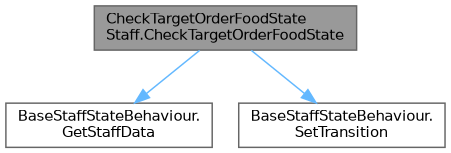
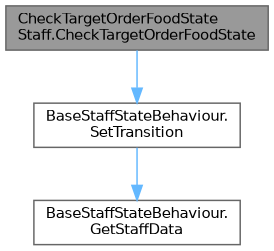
(173, 72) -> (137, 166)
